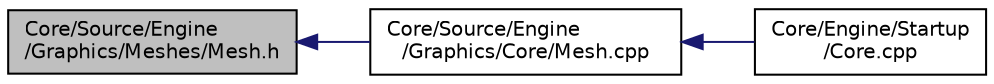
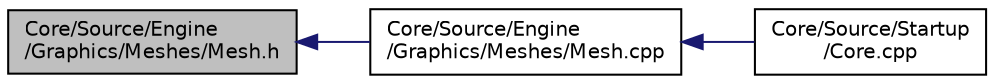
(526, 42) -> (526, 42)
(871, 42) -> (871, 42)
